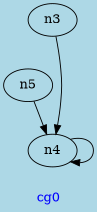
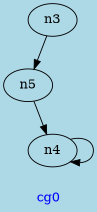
(62, 81) -> (42, 48)
